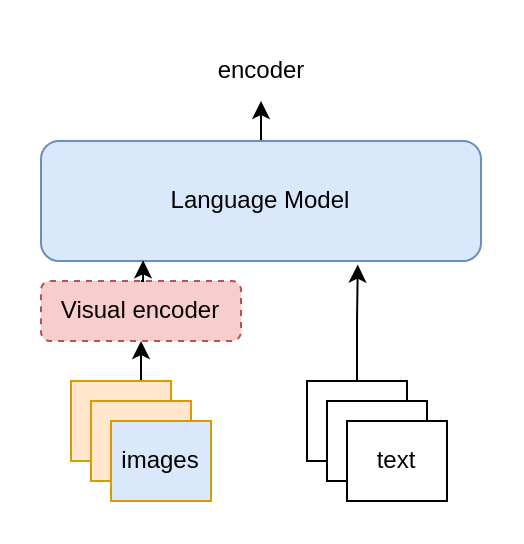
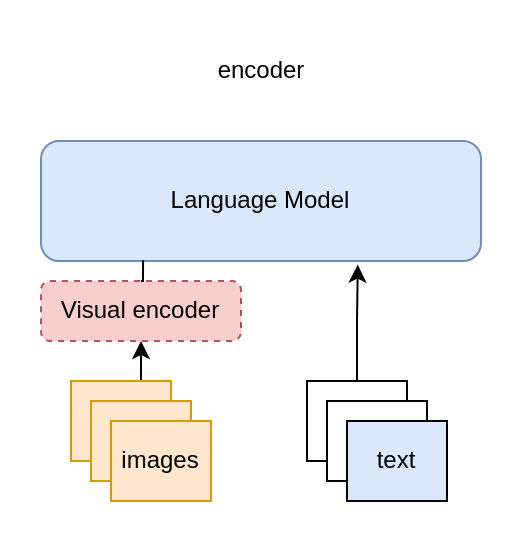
(261, 128) -> none
(143, 275) -> (143, 269)
(161, 461) -> (161, 461)
(397, 461) -> (397, 461)
